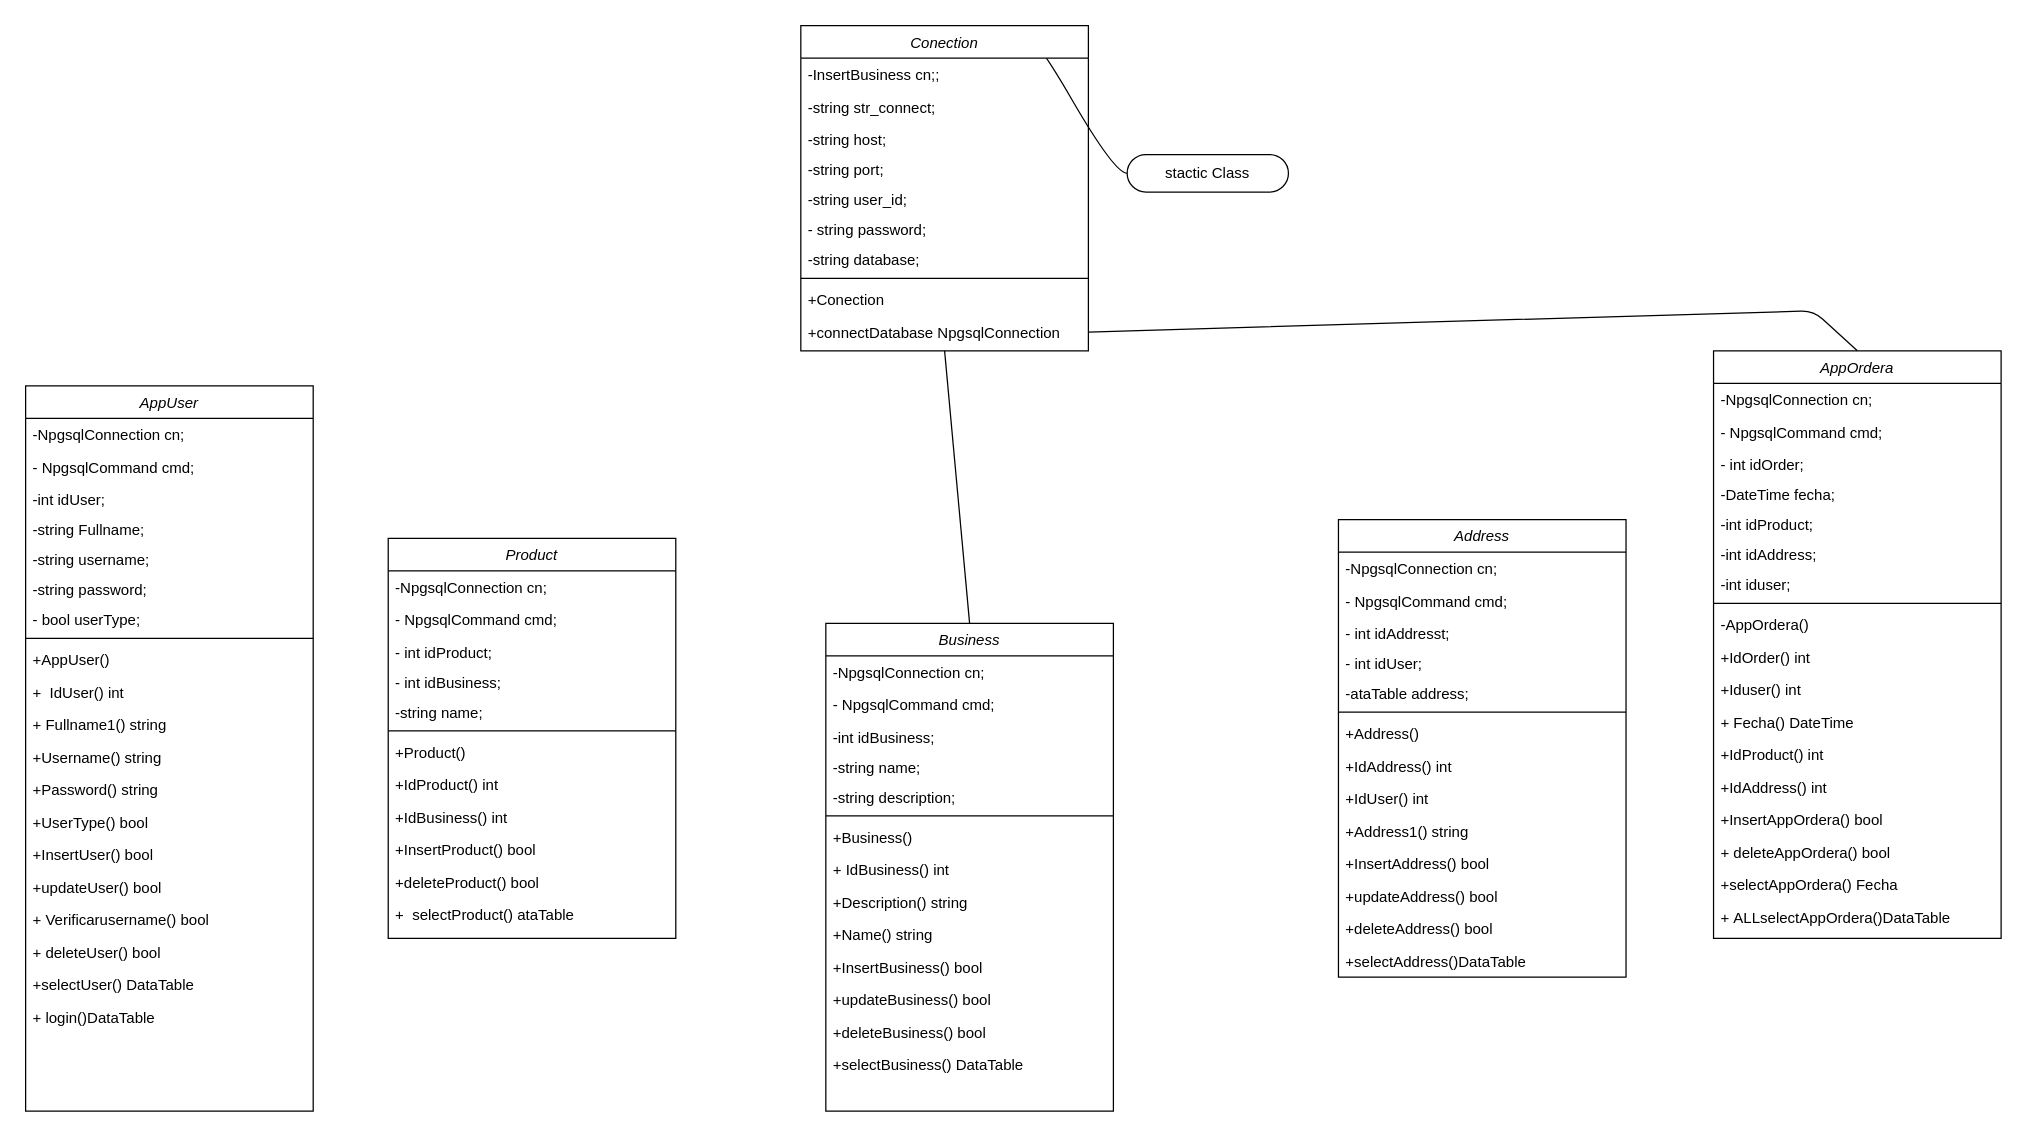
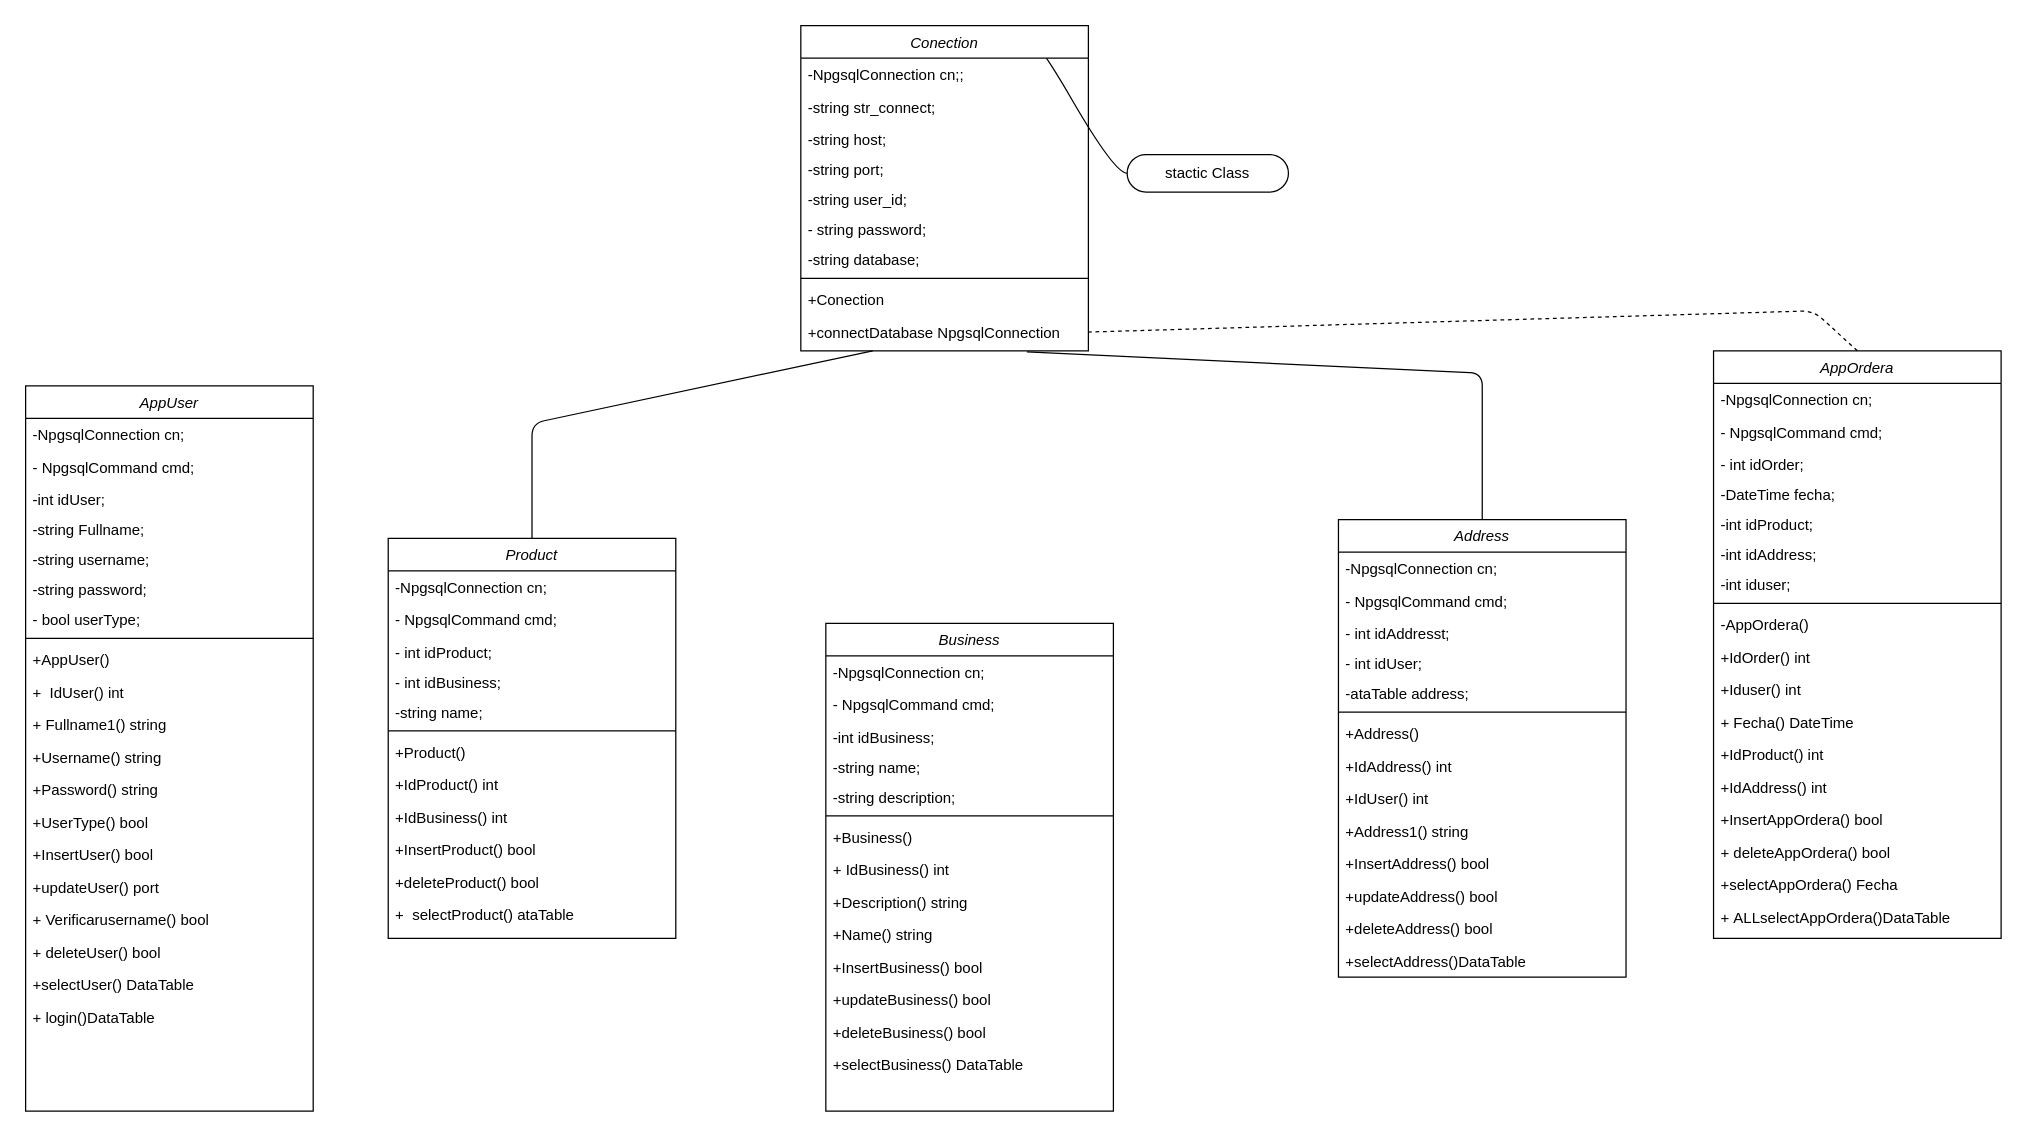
(884, 75) -> (890, 75)
(1477, 320) -> (1477, 320)
none -> (1331, 366)
none -> (646, 399)
(957, 488) -> none
(106, 888) -> (108, 888)
